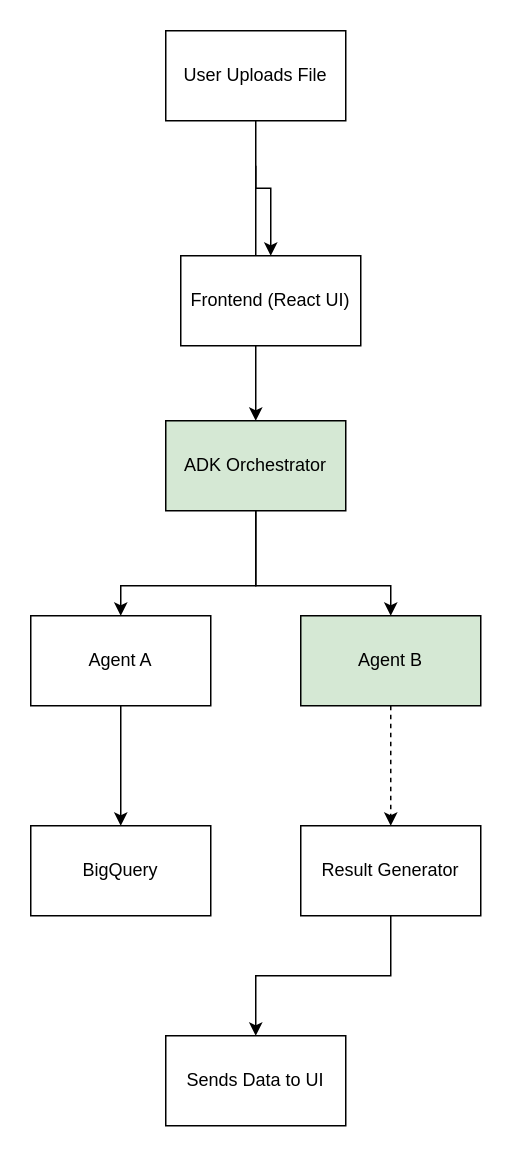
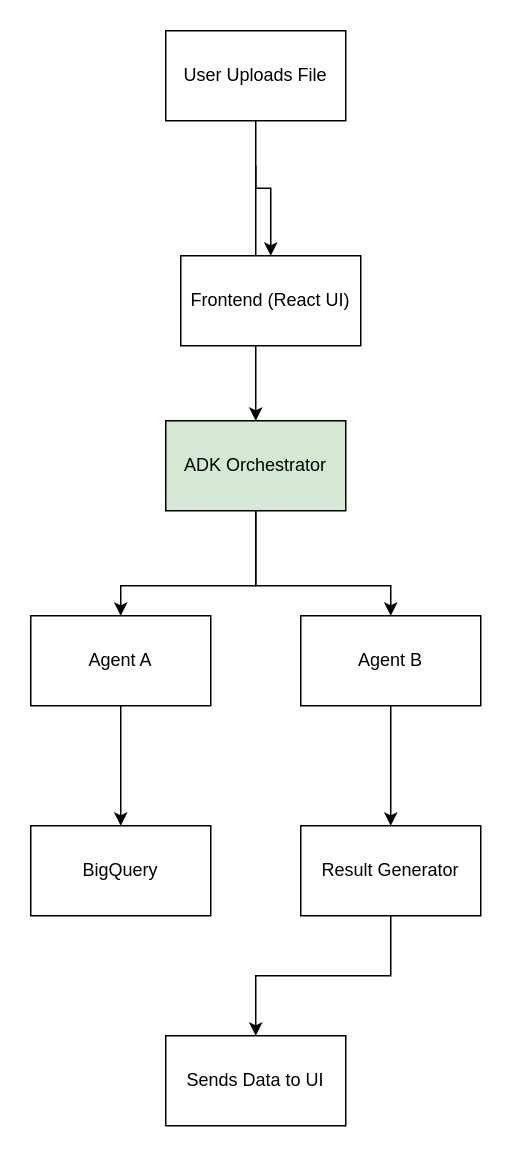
(391, 661) -> (391, 661)
(391, 761) -> (391, 761)
